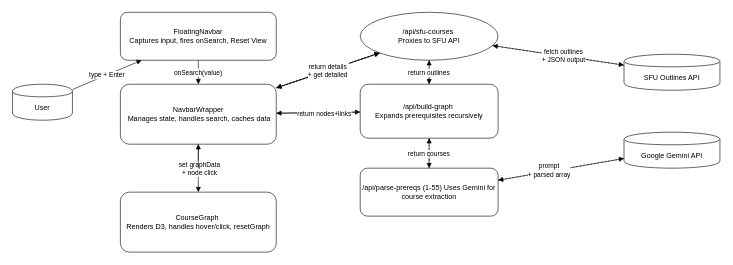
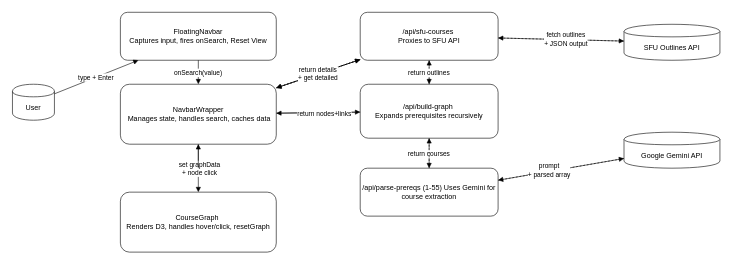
(429, 36) -> (429, 36)
(672, 72) -> (672, 42)
(42, 102) -> (33, 102)
